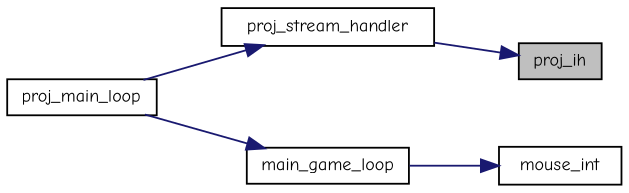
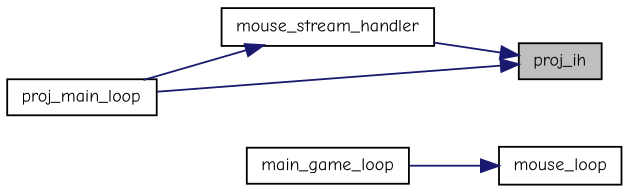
(328, 27) -> (328, 27)
(196, 129) -> (329, 79)
(560, 166) -> (560, 166)
